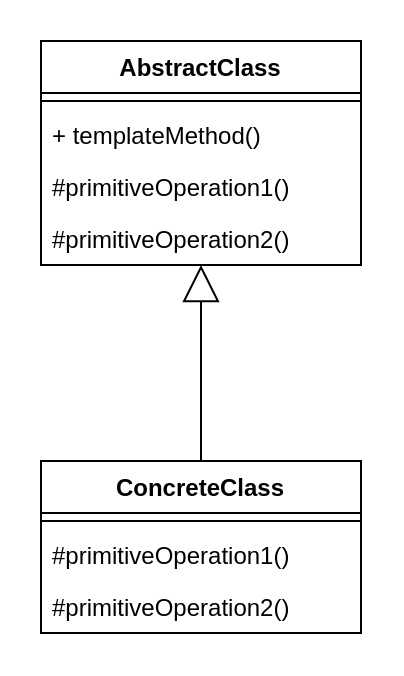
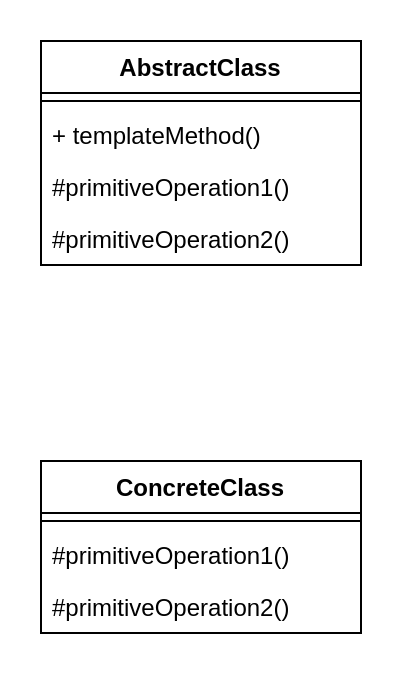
(201, 382) -> none
